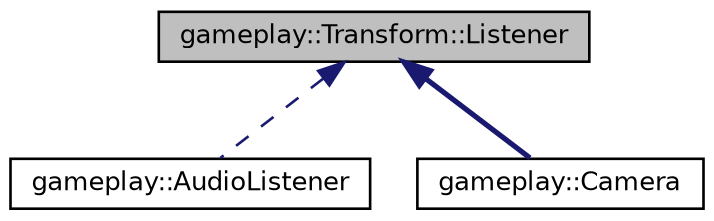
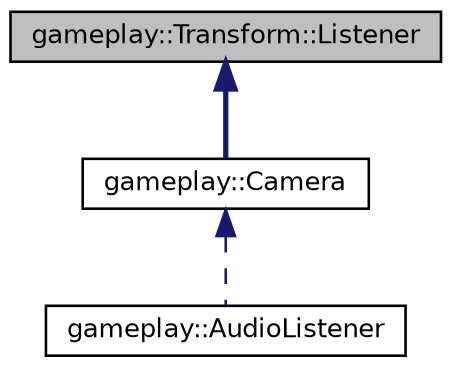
(272, 118) -> (226, 271)
